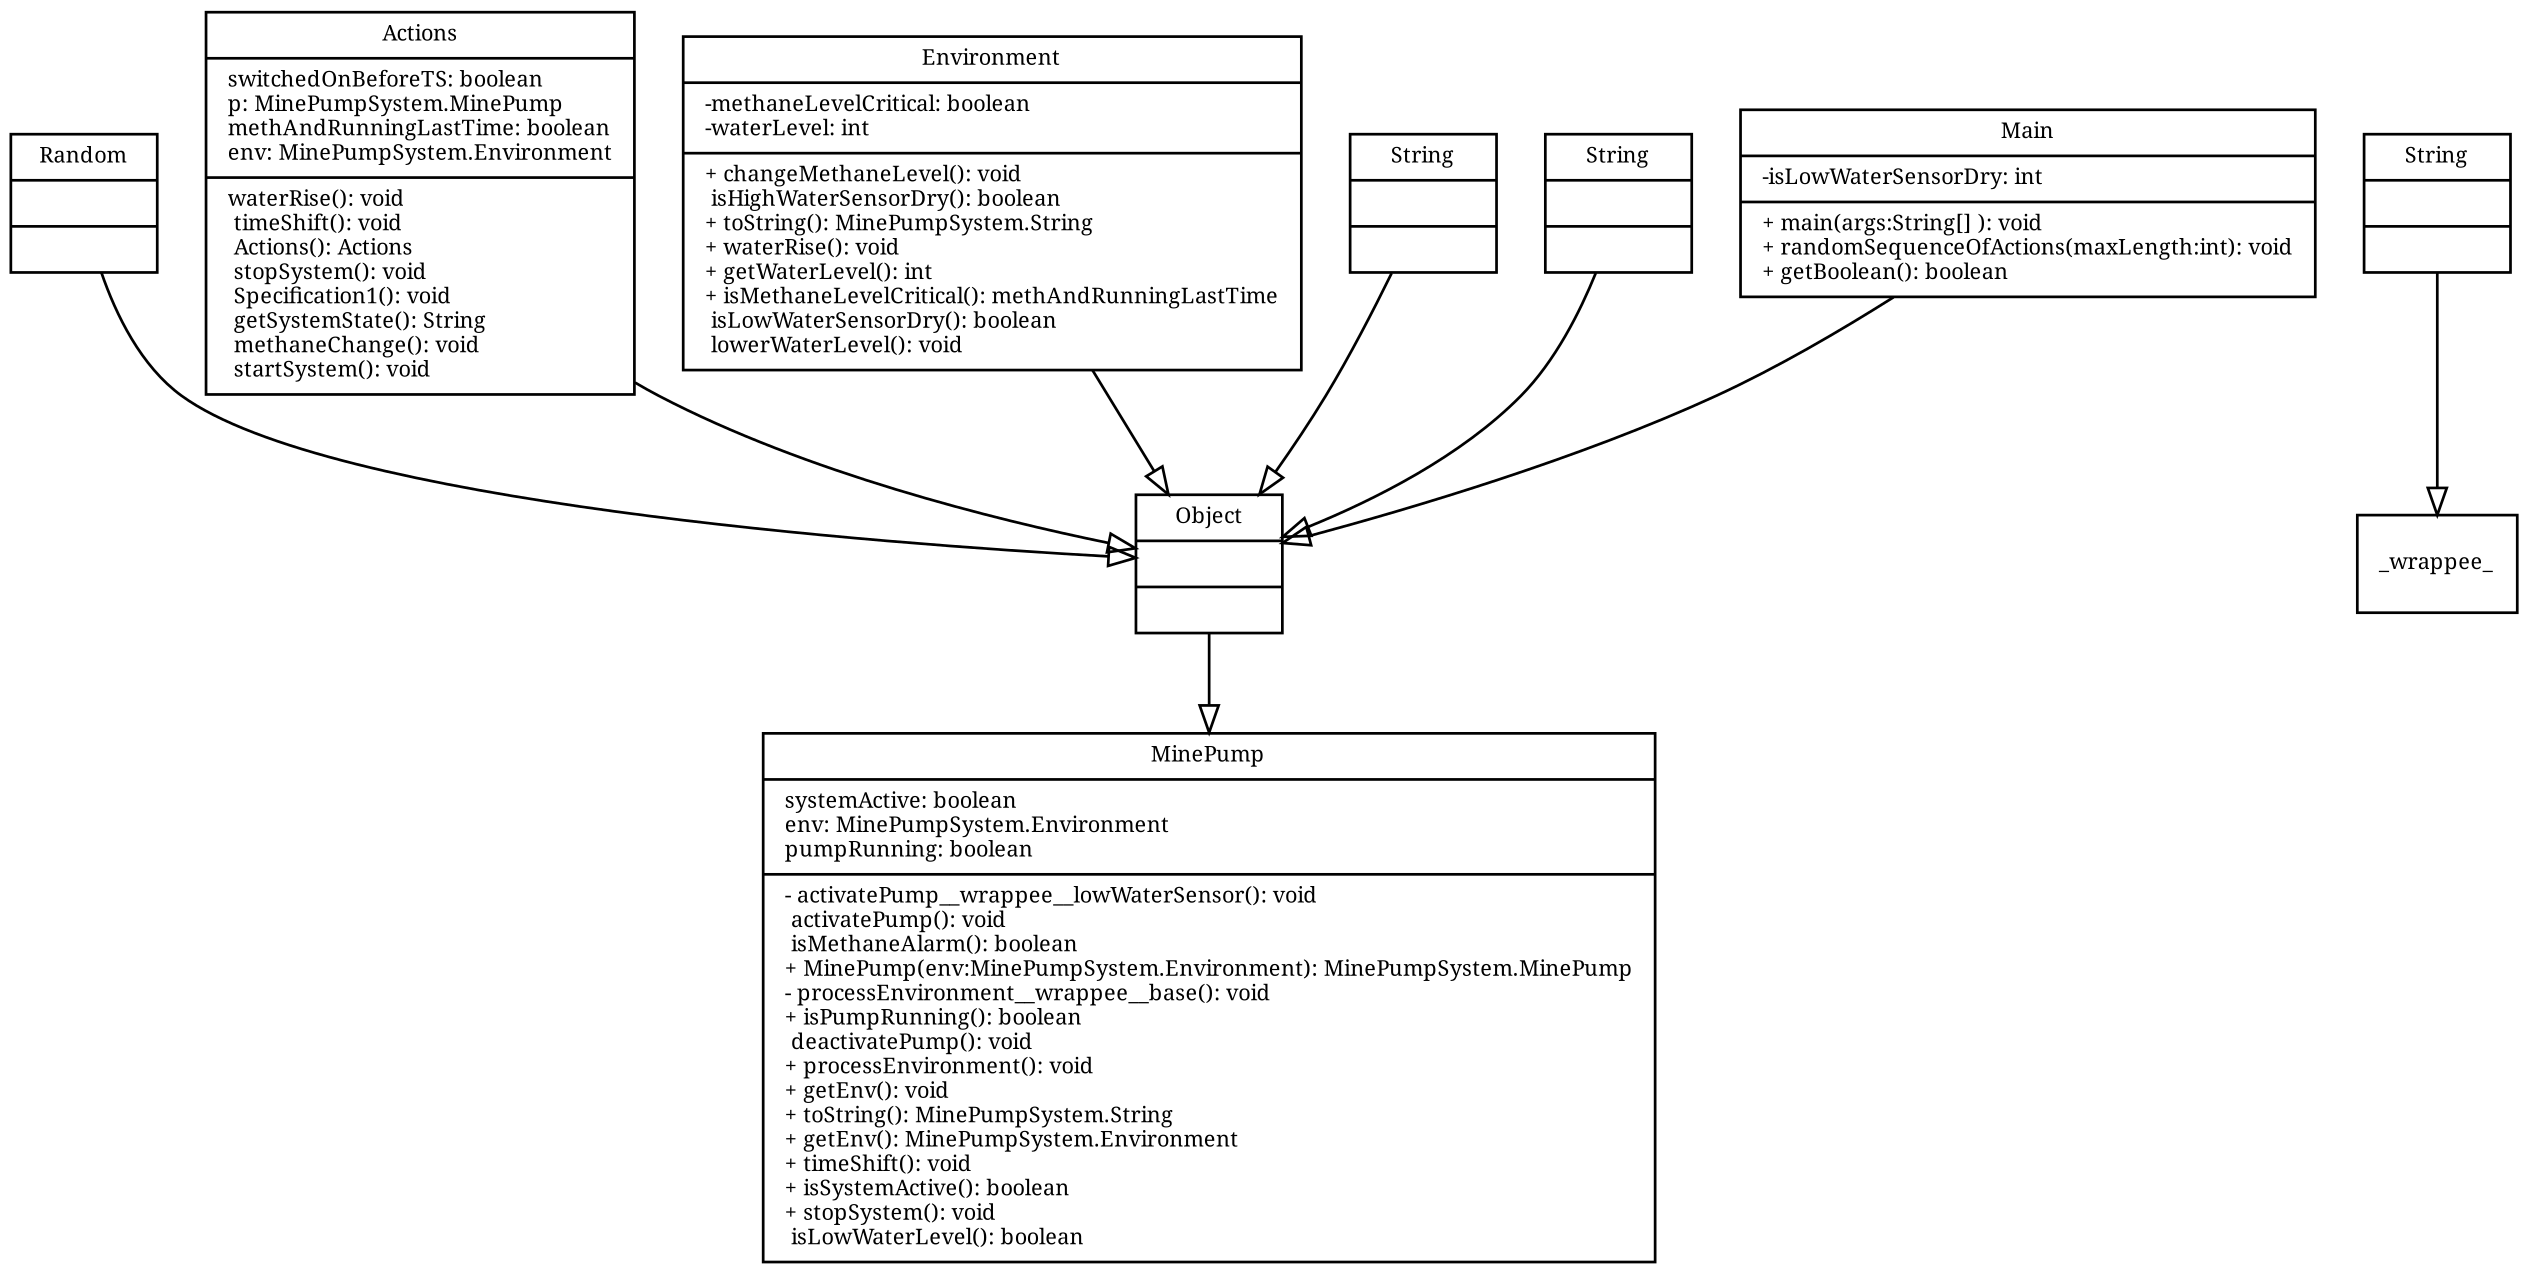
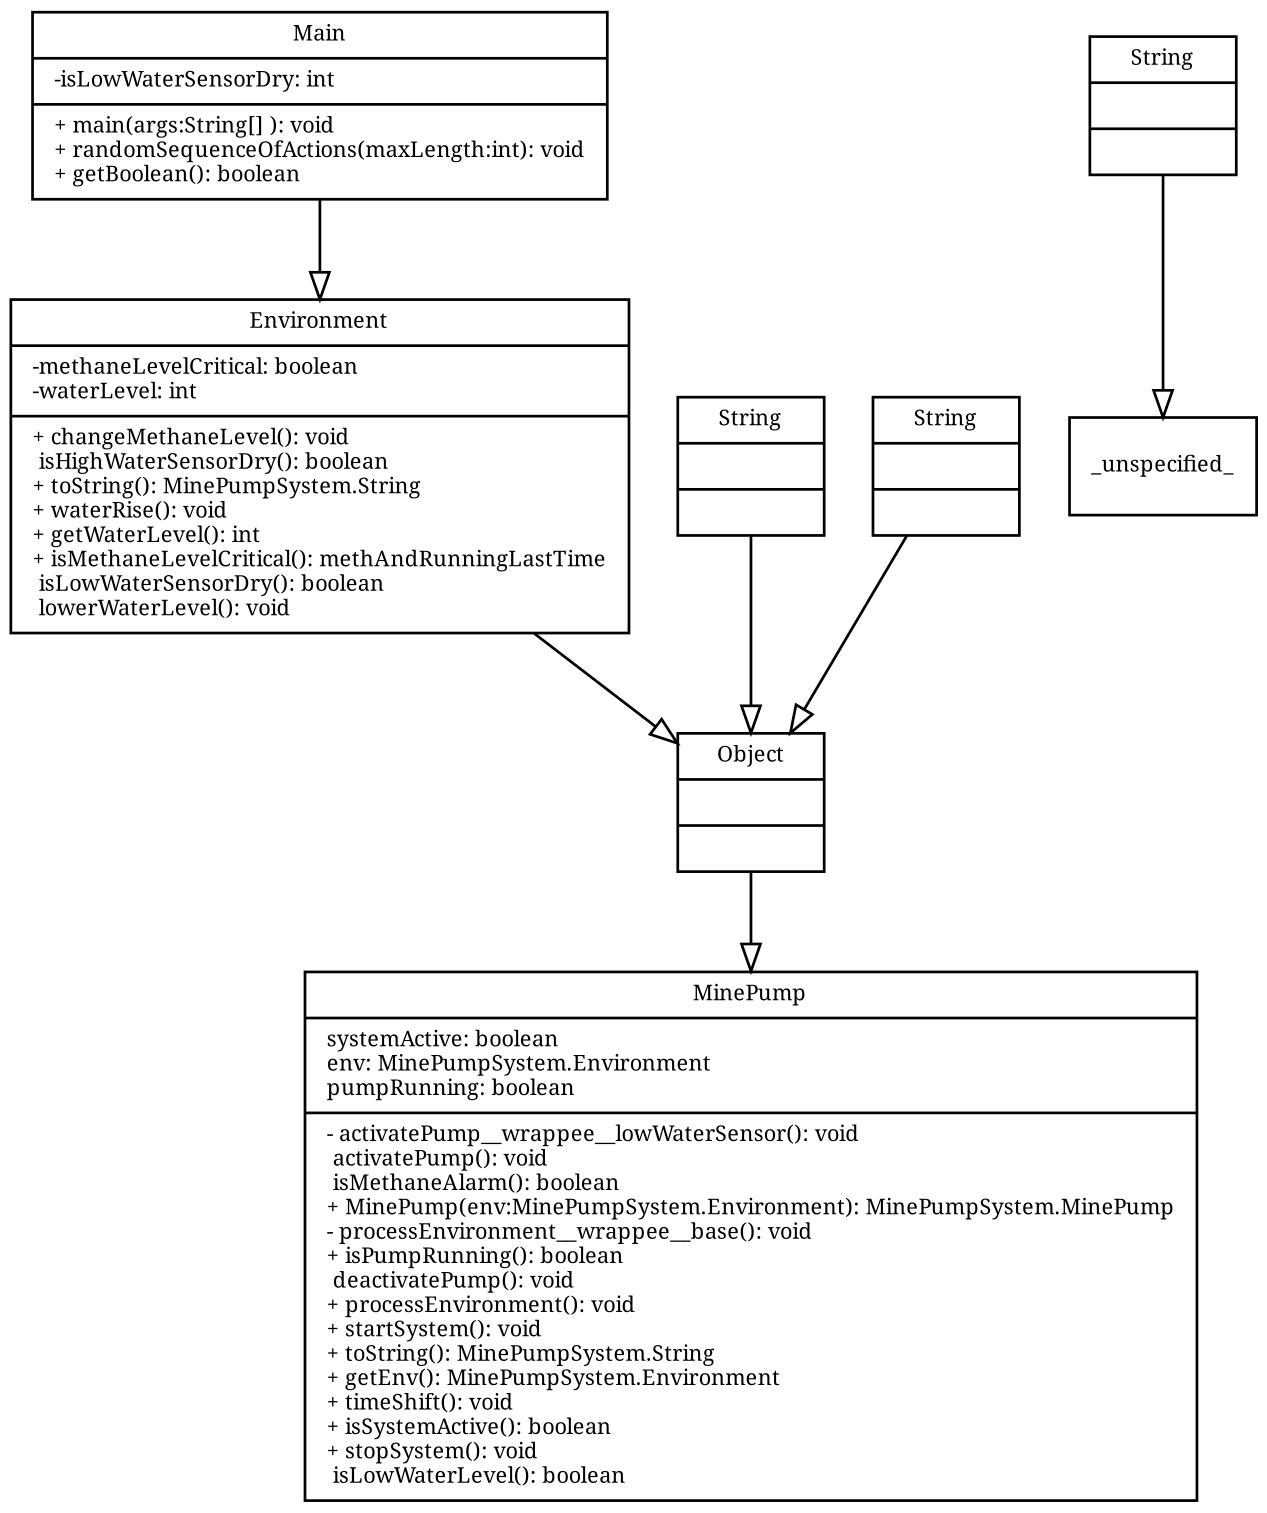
(84, 203) -> none
(420, 203) -> none
(1611, 440) -> (320, 236)
(2437, 564) -> (1163, 466)
(868, 1091) -> (435, 1330)
